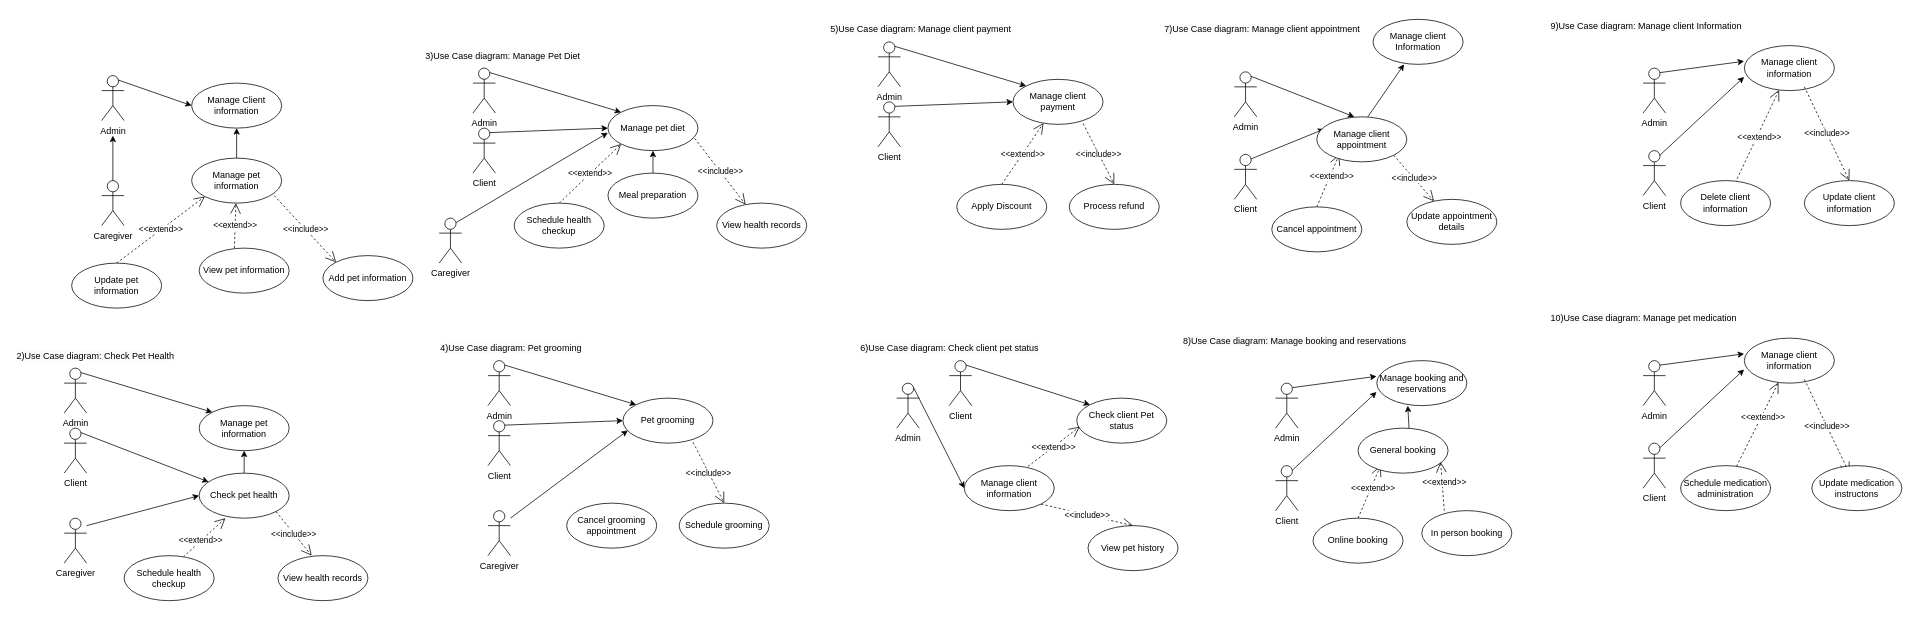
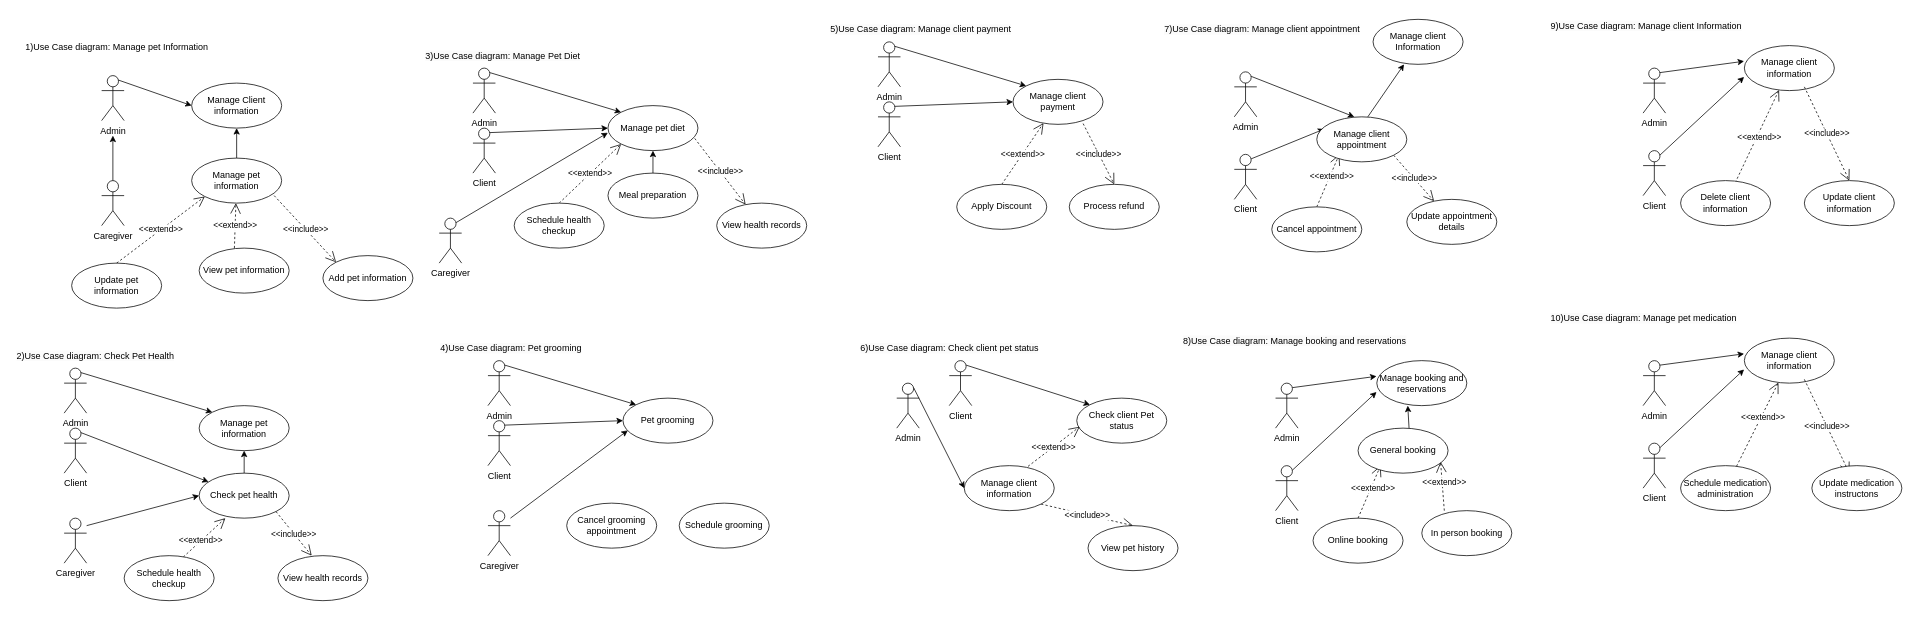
none -> (117, 48)
(708, 472) -> none
